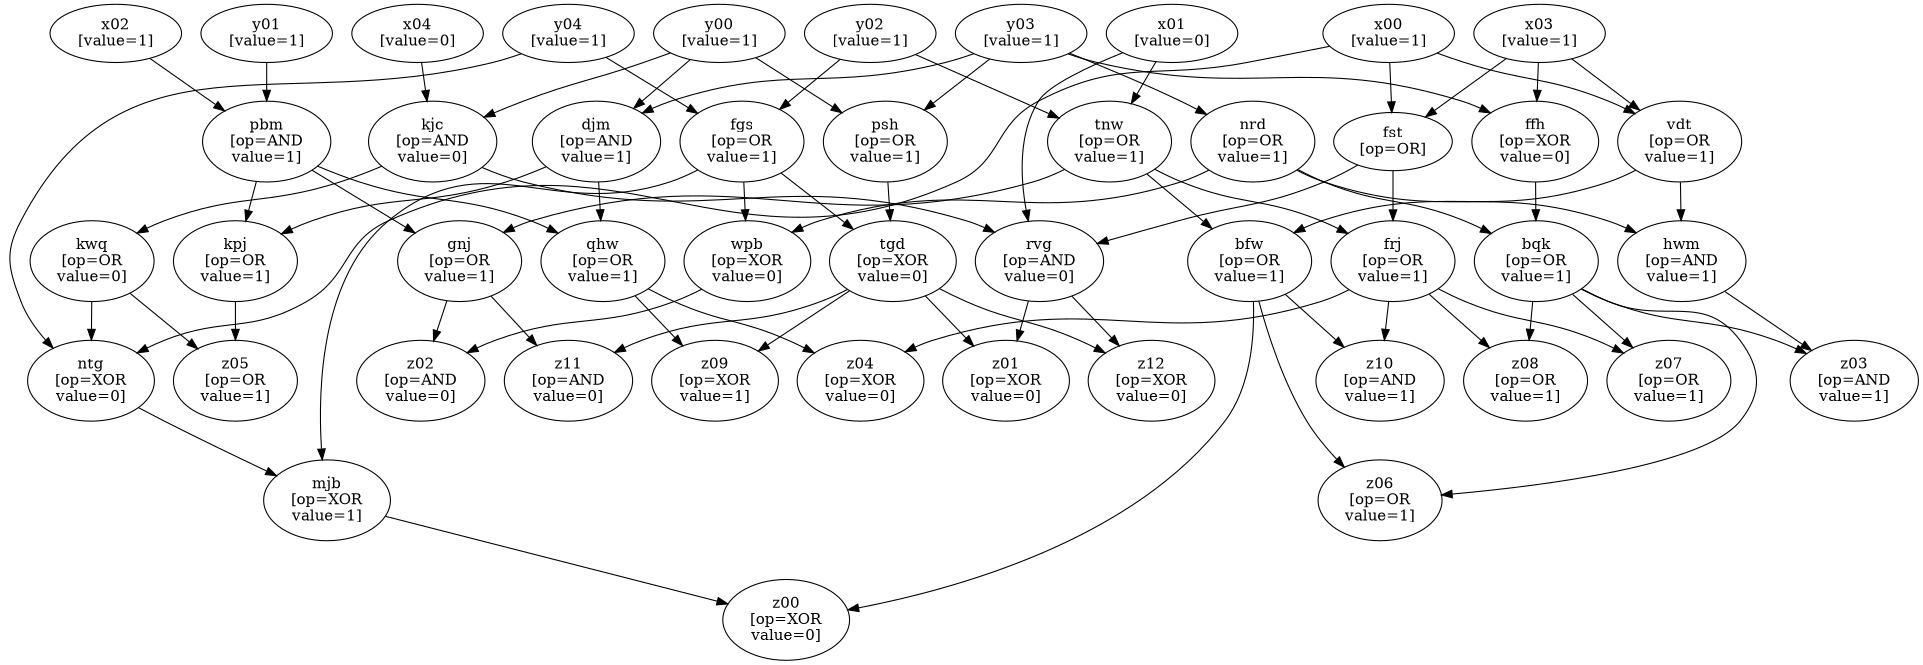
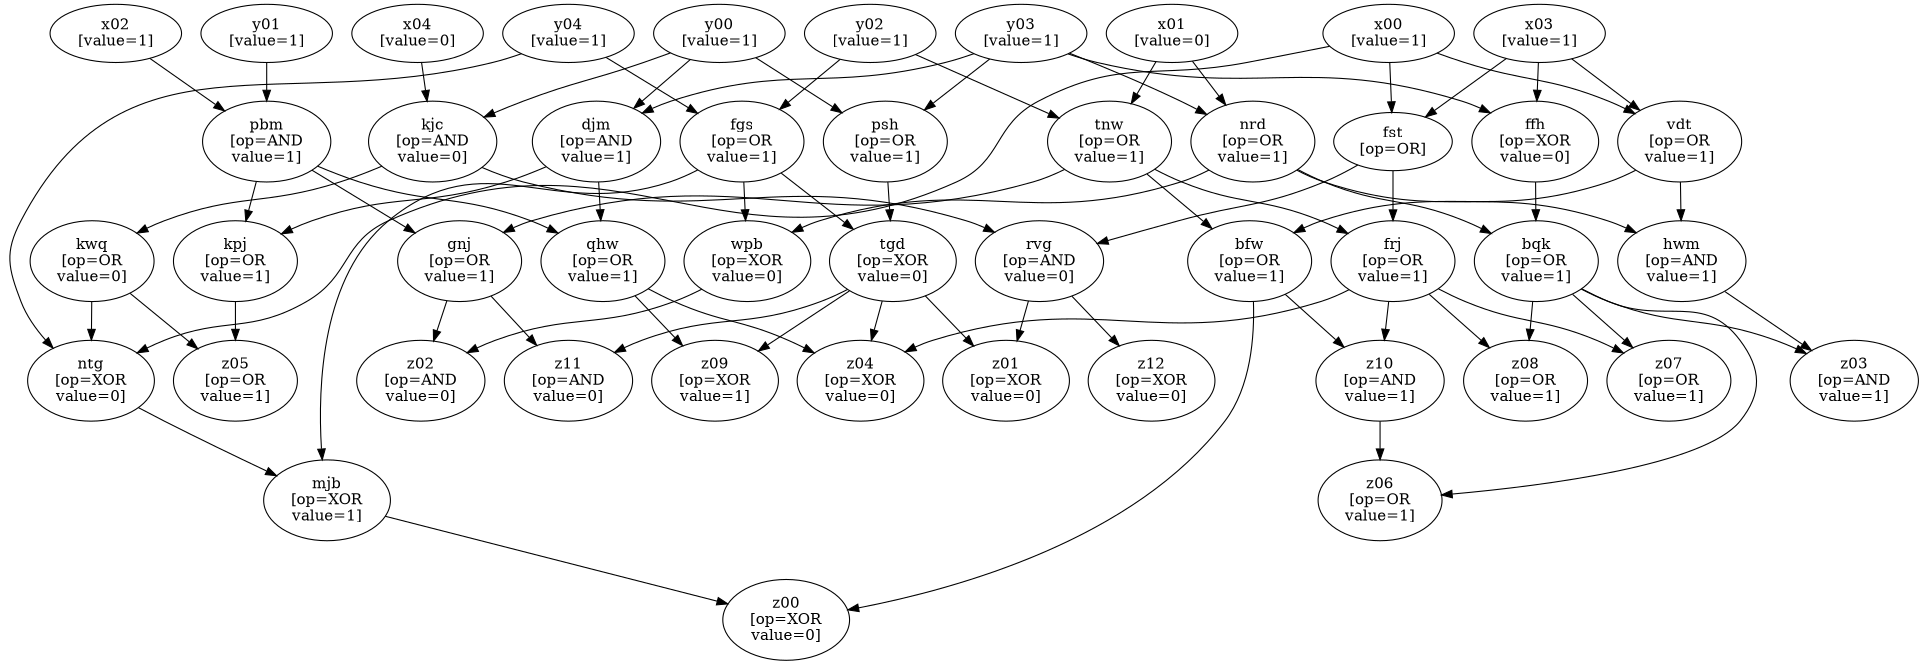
(1031, 117) -> (1210, 85)
(1009, 317) -> (878, 315)
(1288, 385) -> (1380, 435)
